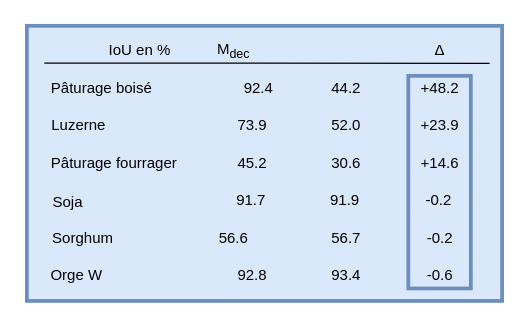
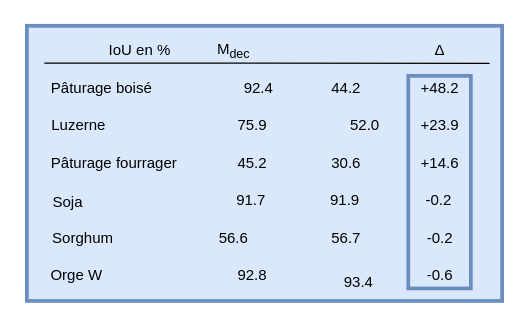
(253, 126) -> (253, 126)
(346, 126) -> (364, 126)
(346, 276) -> (358, 282)
